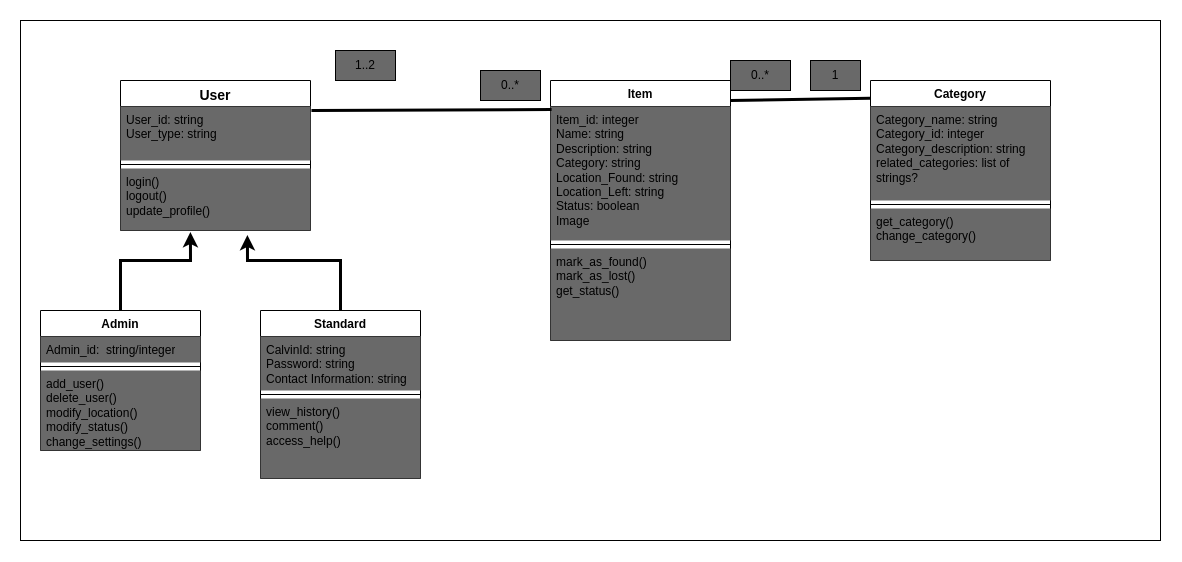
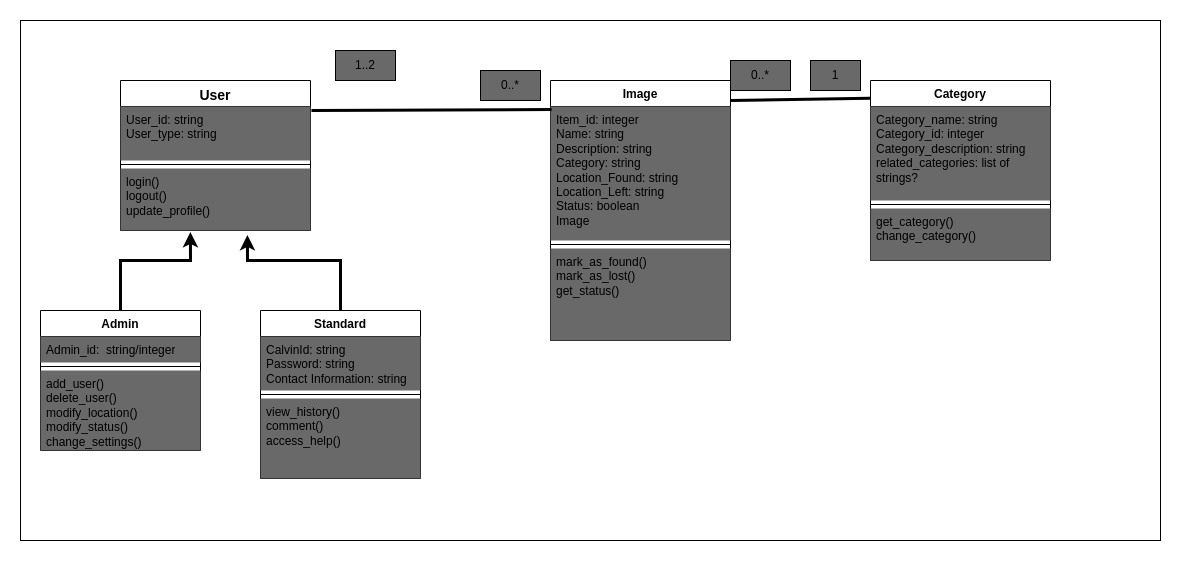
(641, 95) -> (641, 95)
